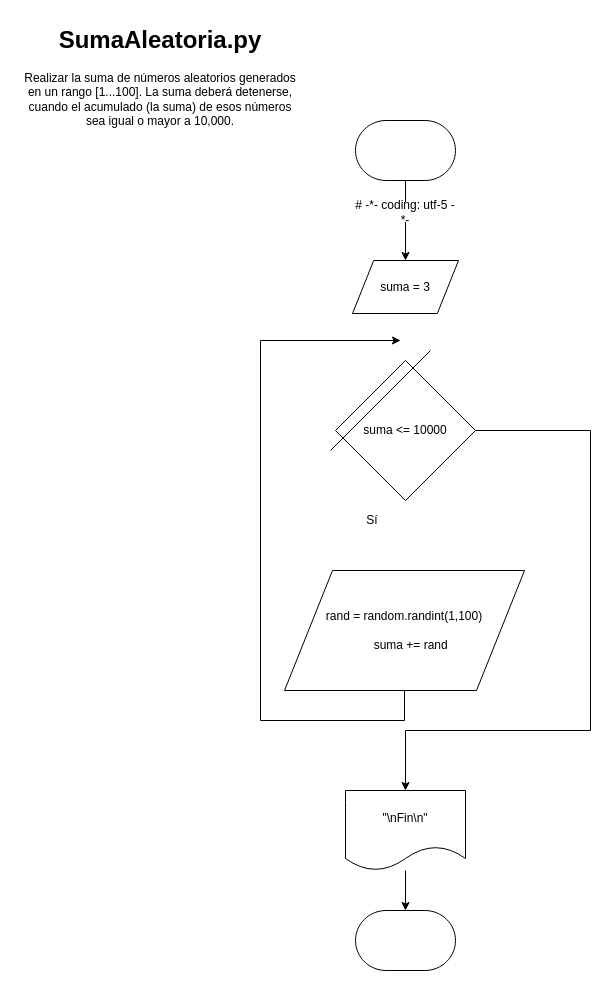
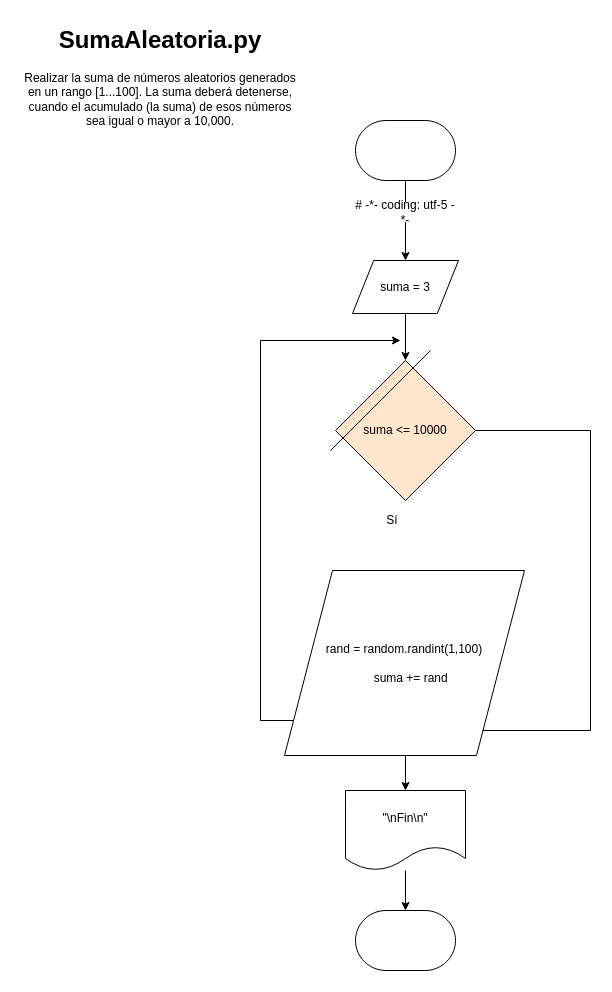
none -> (406, 334)
(406, 431) -> (406, 431)
(373, 521) -> (393, 521)
(405, 631) -> (405, 663)
